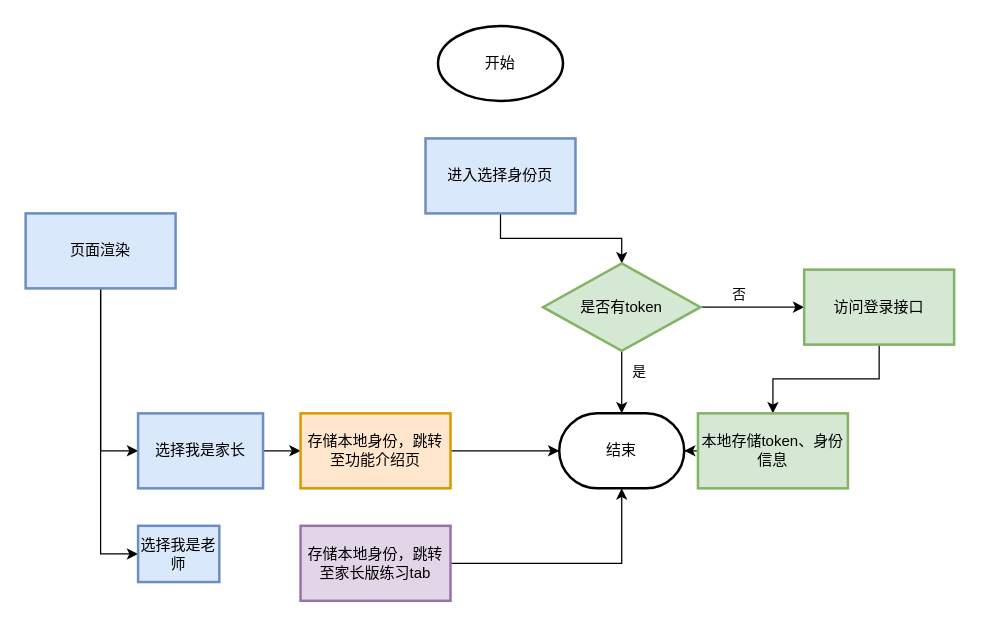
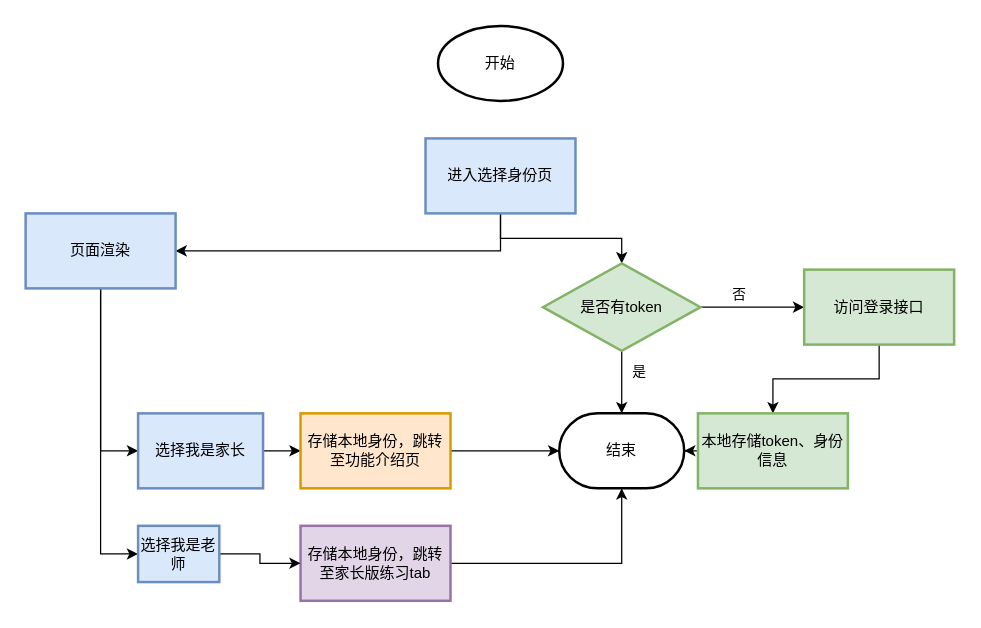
none -> (347, 251)
none -> (260, 554)
